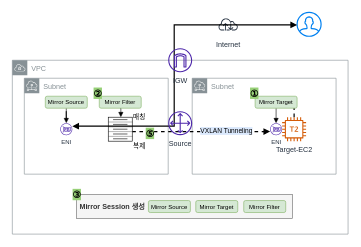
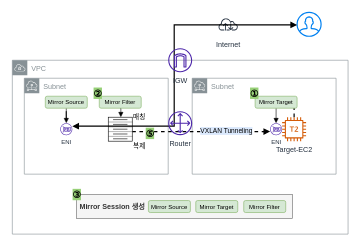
(181, 144) -> (181, 144)
